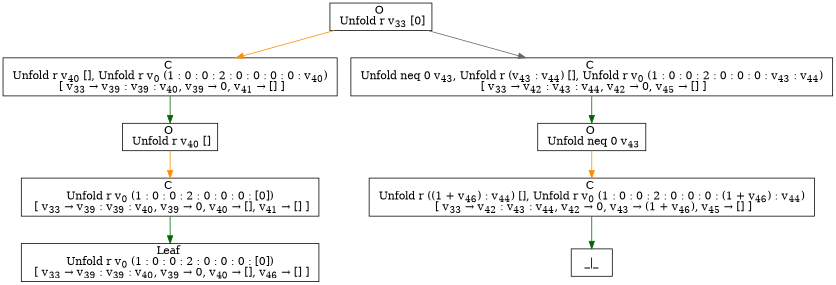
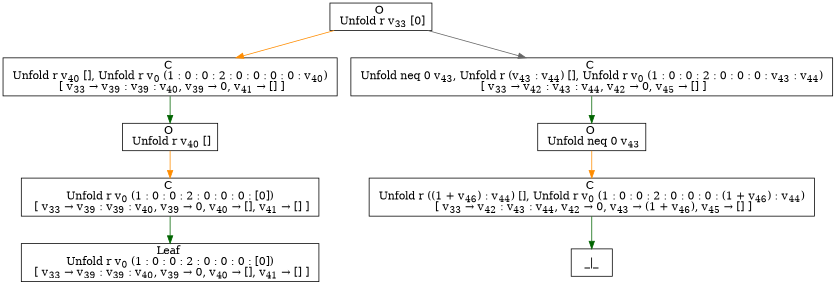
(272, 272) -> (272, 272)
